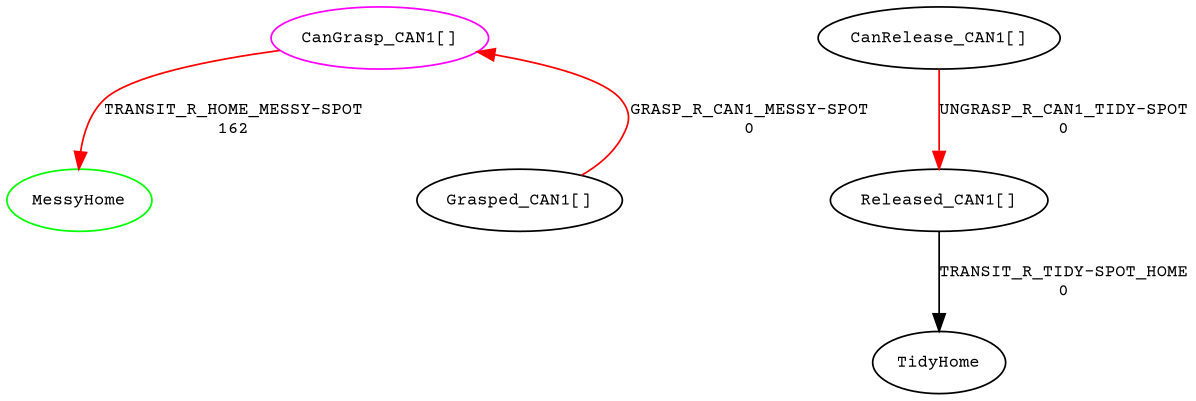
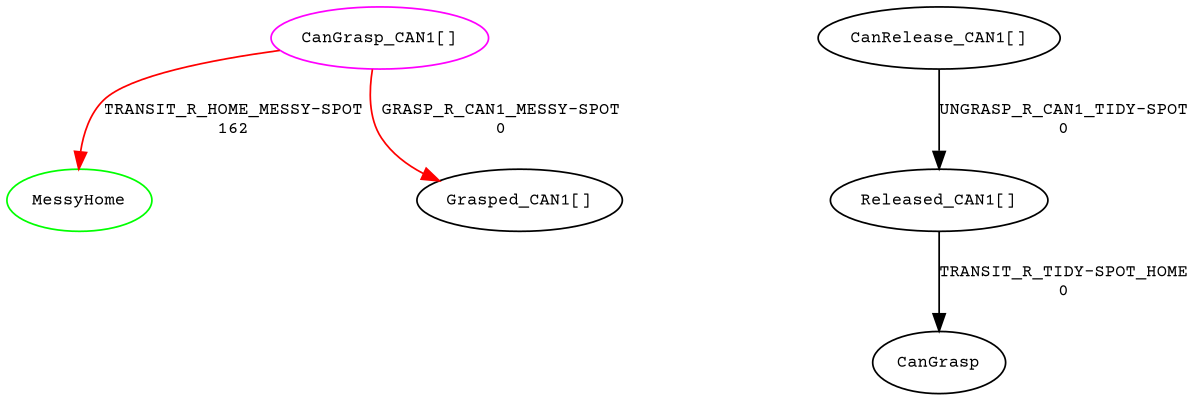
(606, 88) -> (378, 131)
(939, 110) -> (939, 110)
(939, 363) -> (939, 363)
